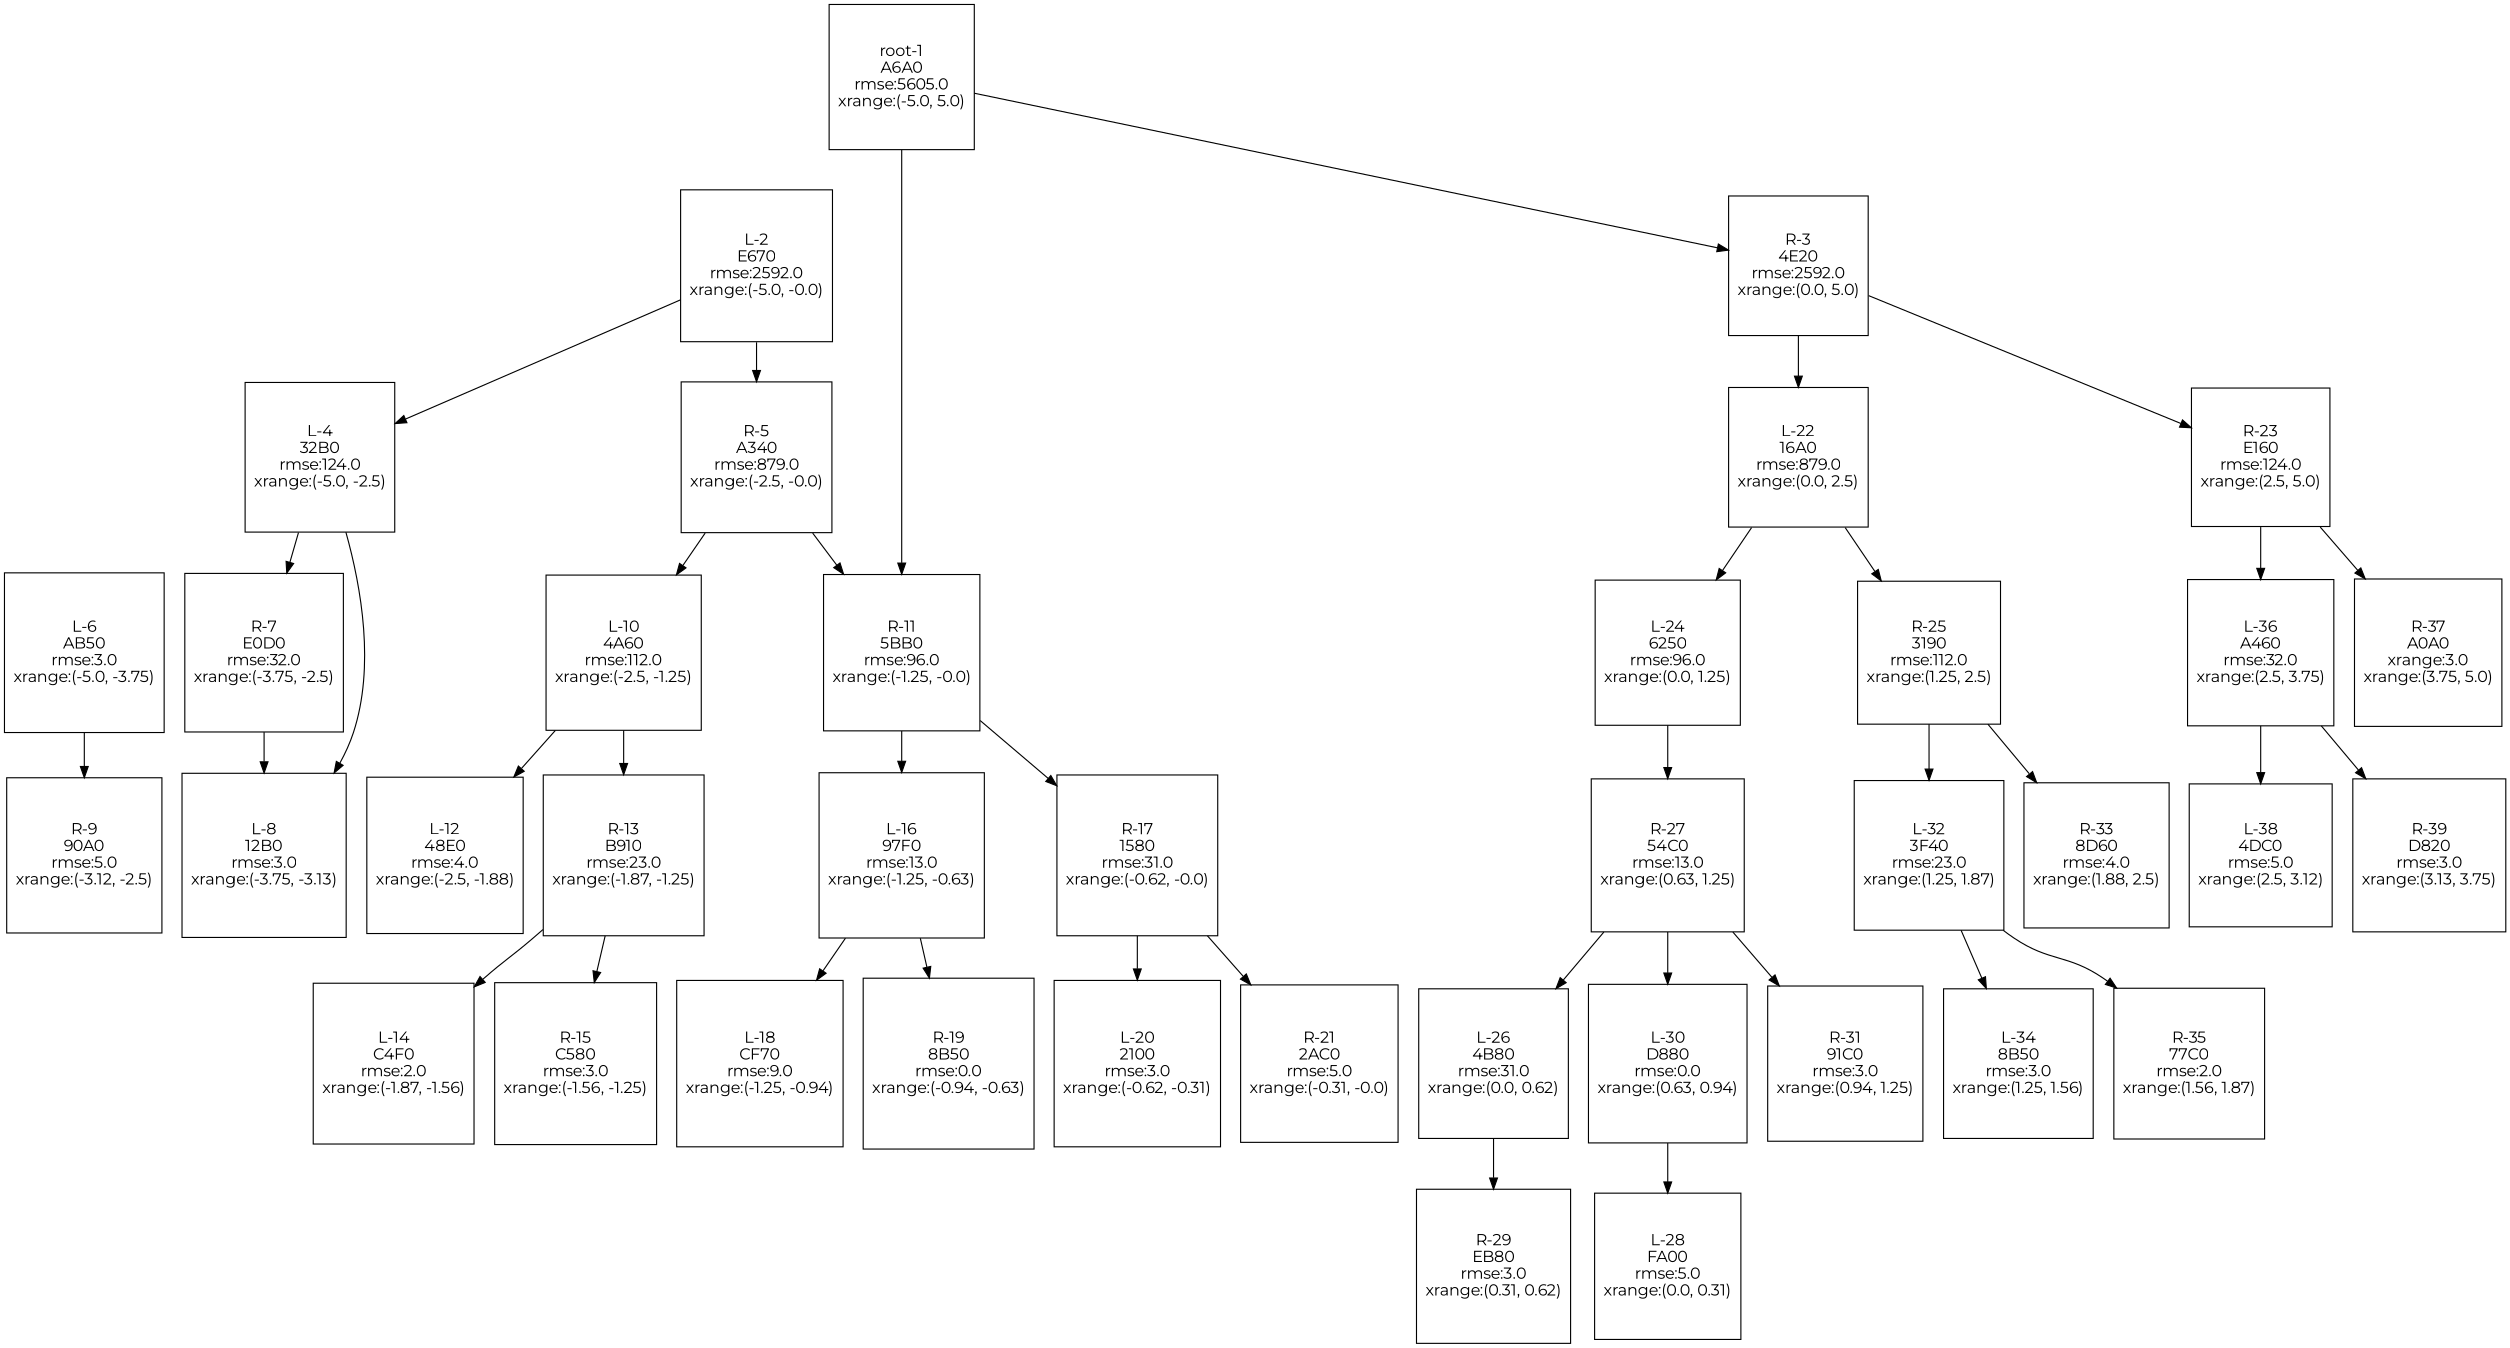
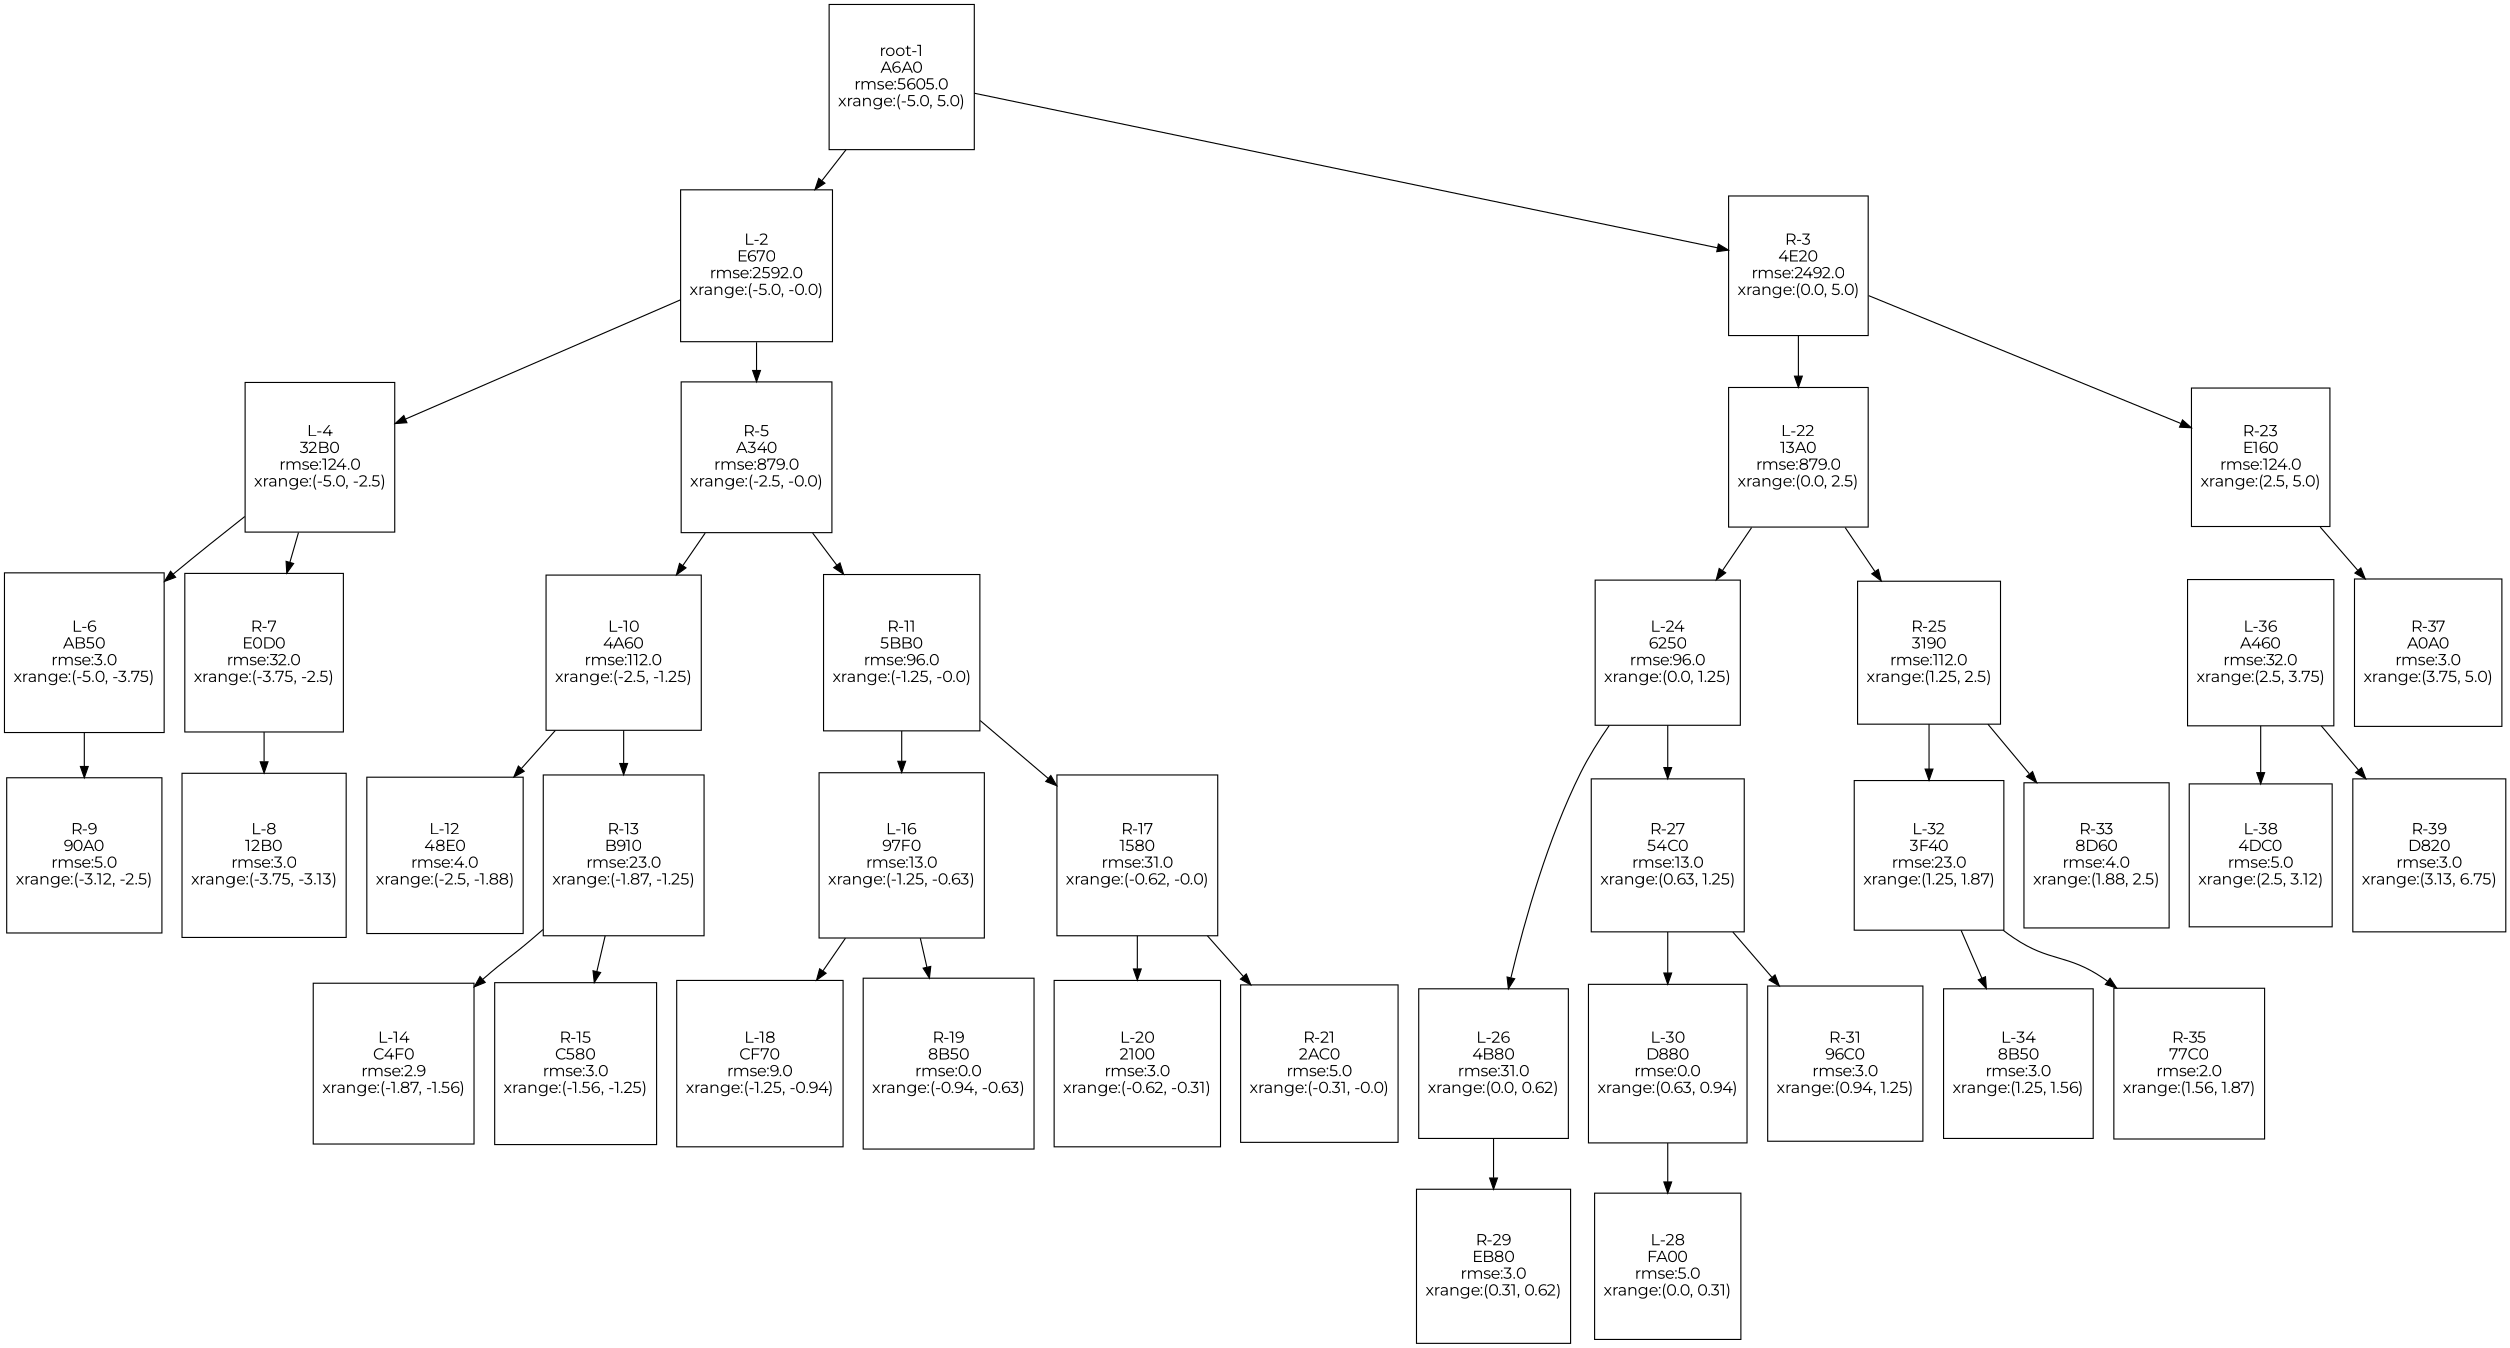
(1798, 266) -> (1798, 266)
(902, 356) -> (834, 165)
(1798, 457) -> (1798, 457)
(2261, 548) -> none
(364, 649) -> (209, 545)
(2428, 653) -> (2428, 653)
(2429, 855) -> (2429, 855)
(1584, 956) -> (1549, 847)
(394, 1064) -> (394, 1064)
(1845, 1064) -> (1845, 1064)
